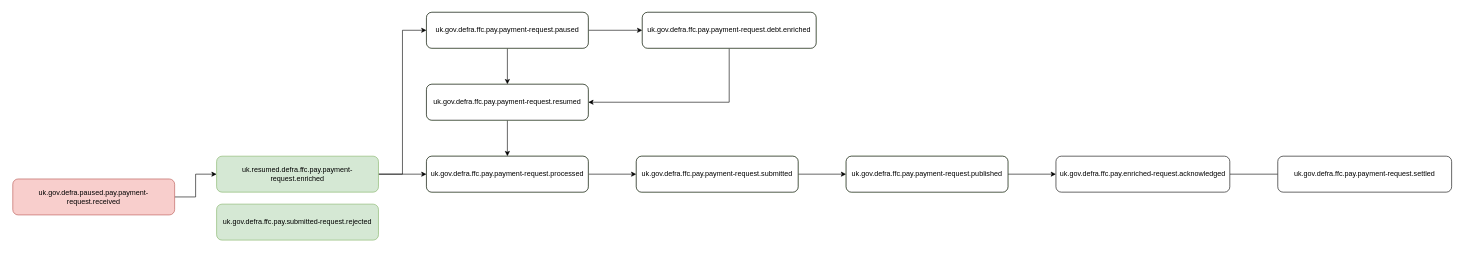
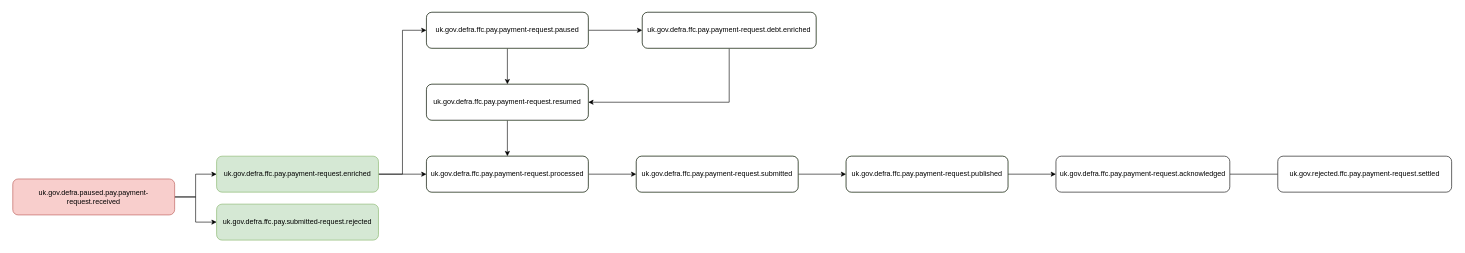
(297, 174) -> (297, 174)
(1143, 174) -> (1143, 174)
(1365, 174) -> (1365, 174)
none -> (195, 211)
